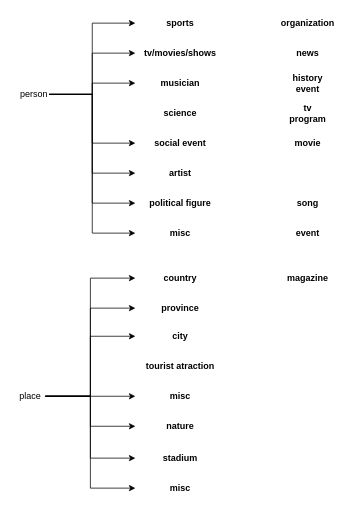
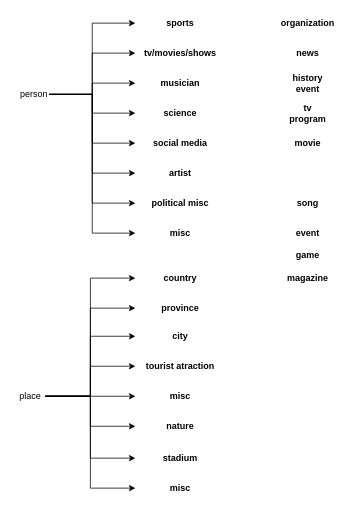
none -> (129, 113)
(180, 143) -> (180, 143)
(180, 203) -> (180, 203)
none -> (308, 255)
none -> (111, 366)
